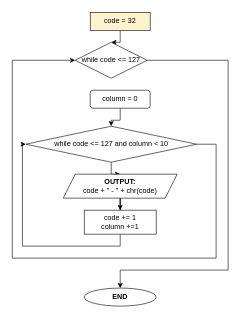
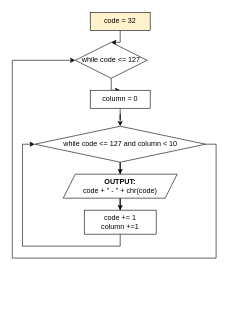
(227, 60) -> none
none -> (111, 86)
(120, 99) -> (120, 99)
(111, 144) -> (120, 144)
(120, 297) -> none
